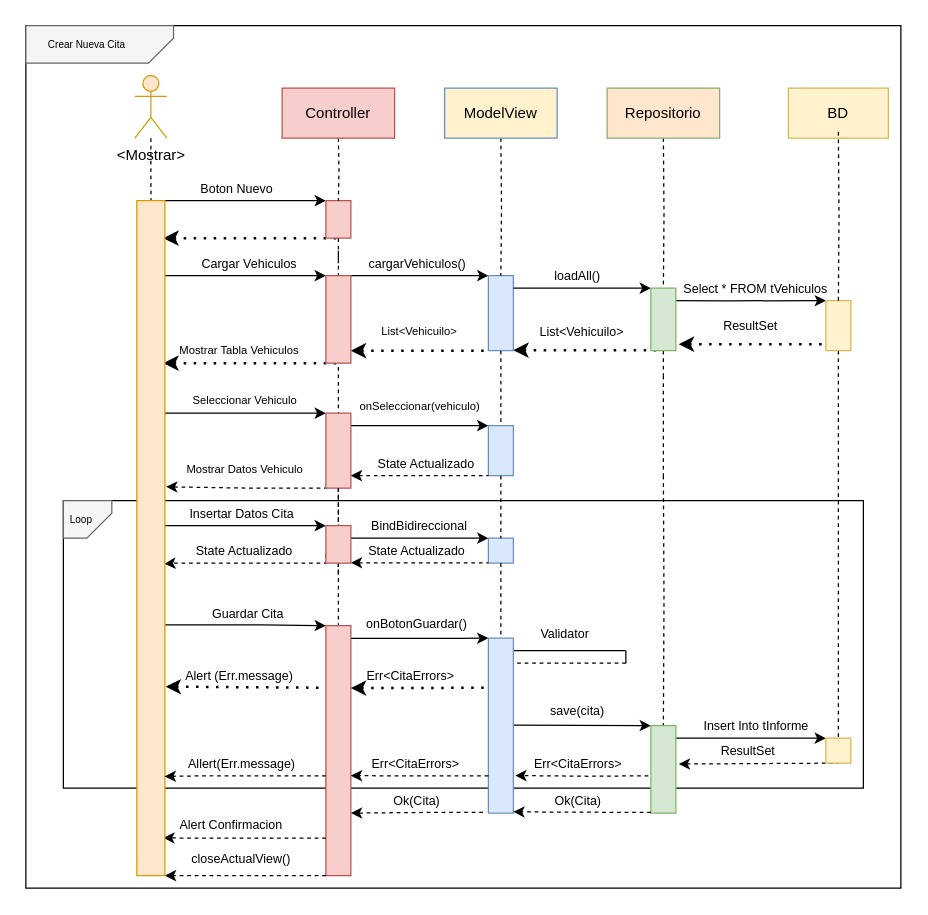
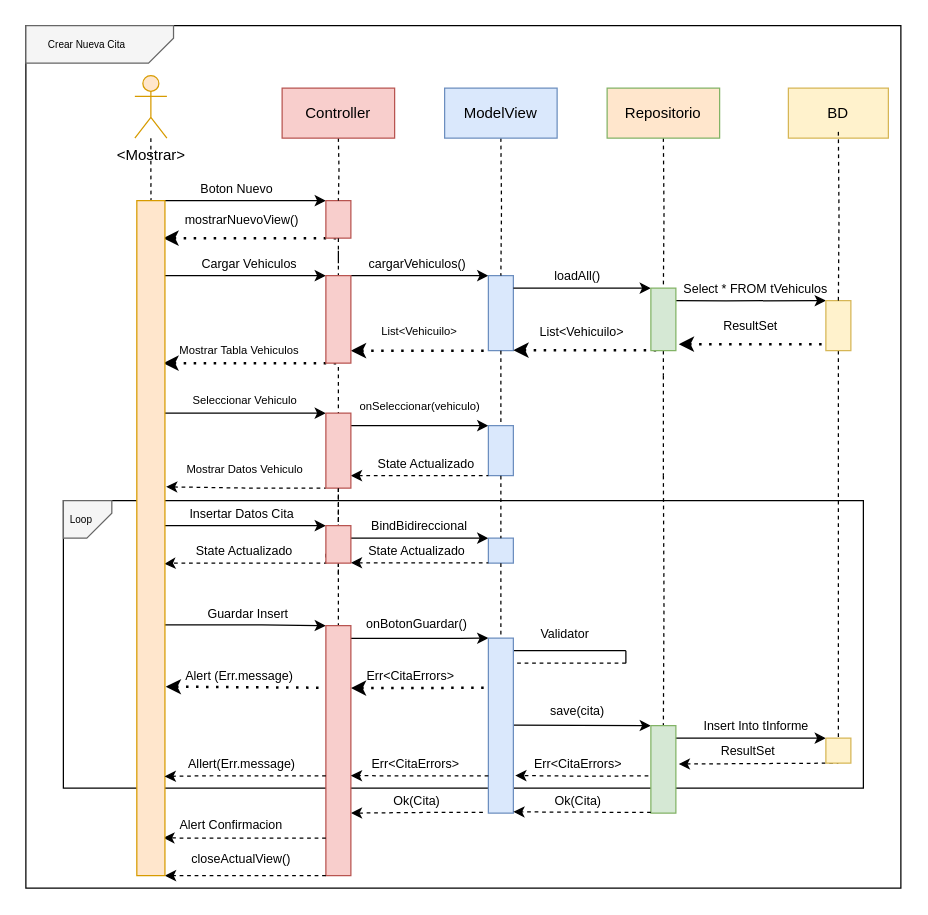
(501, 113) -> (501, 113)
none -> (241, 219)
(248, 613) -> (248, 613)
